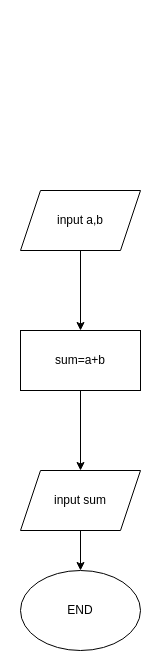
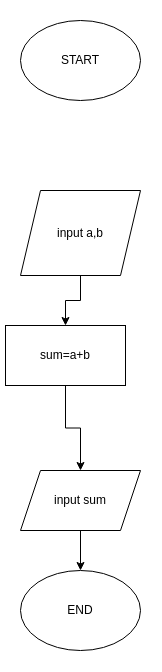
none -> (81, 61)
(81, 221) -> (81, 233)
(81, 361) -> (66, 356)
